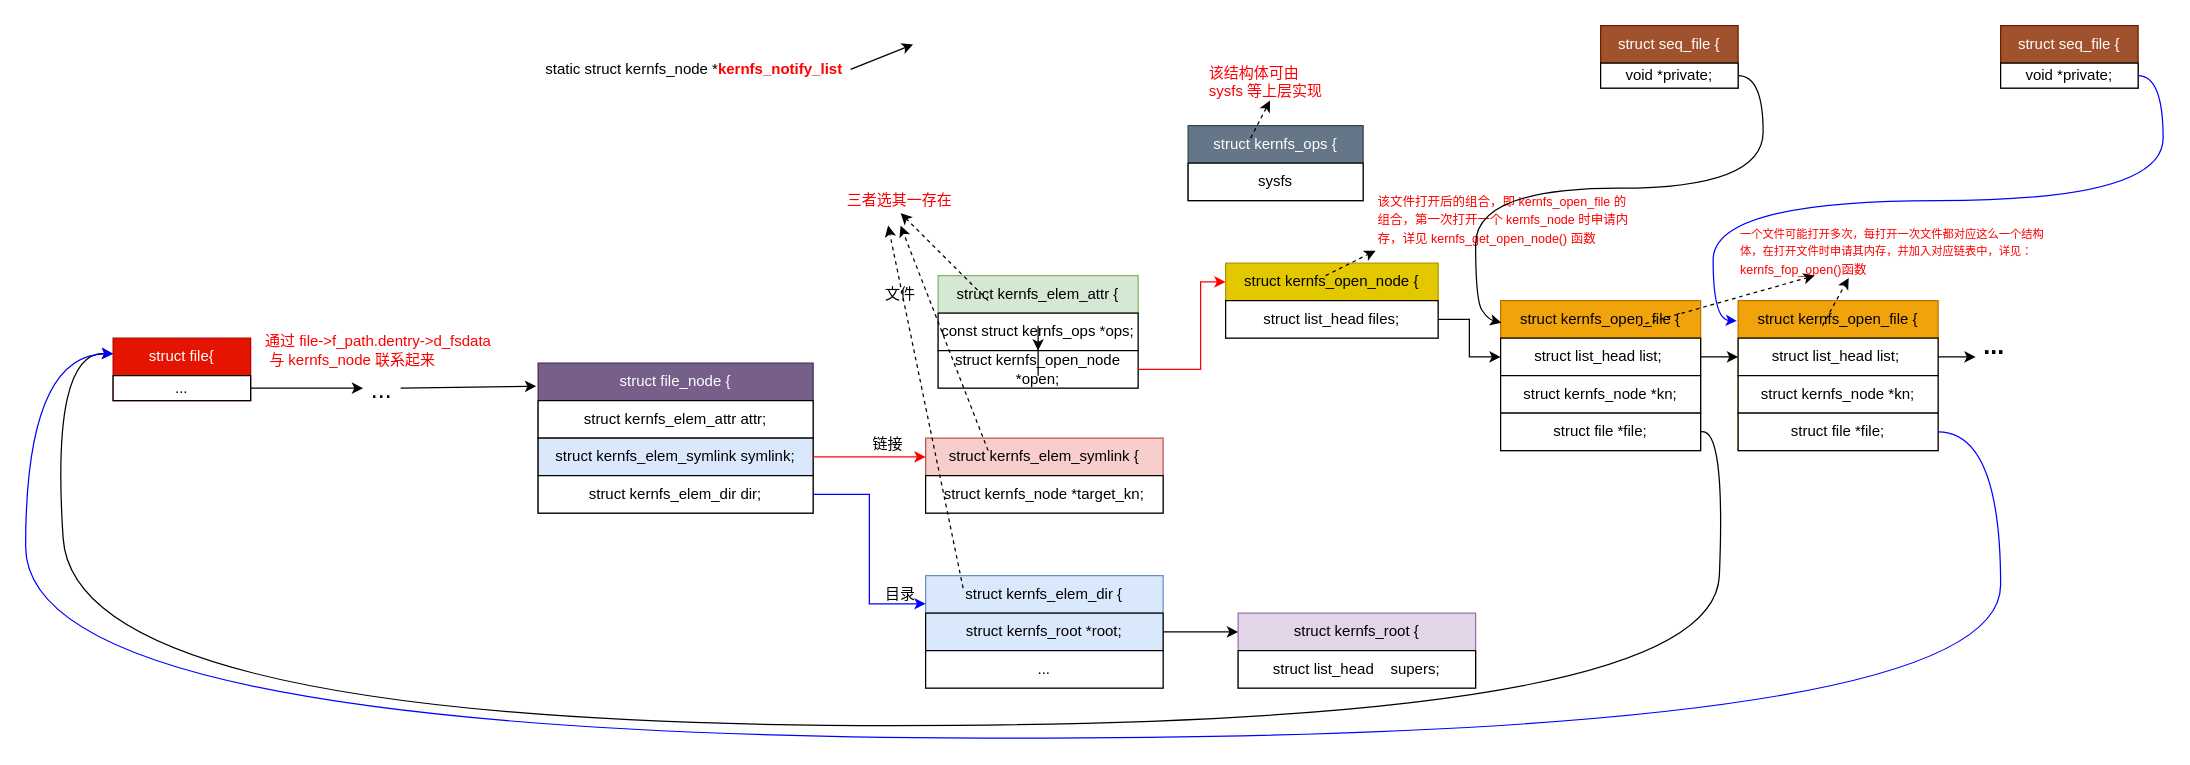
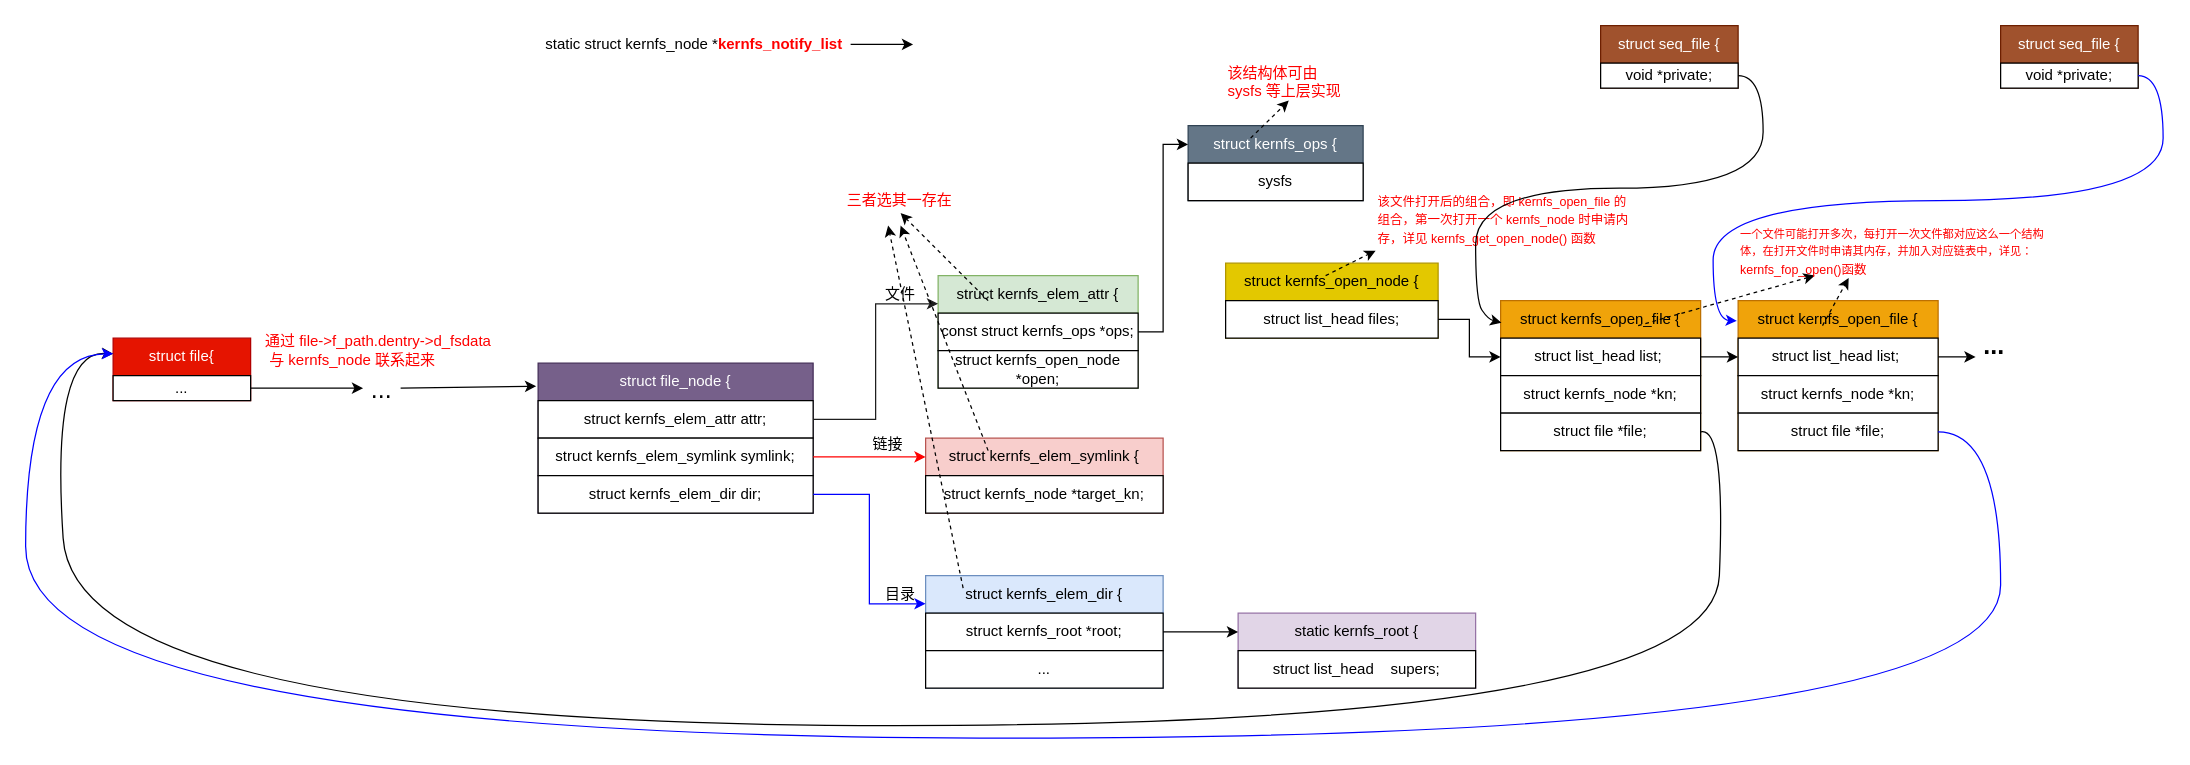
(694, 69) -> (694, 44)
(1270, 82) -> (1289, 82)
(1201, 348) -> none
(1038, 355) -> (1163, 242)
none -> (876, 366)
(676, 457) -> (676, 457)
(1044, 632) -> (1044, 632)
(1357, 632) -> (1357, 632)
